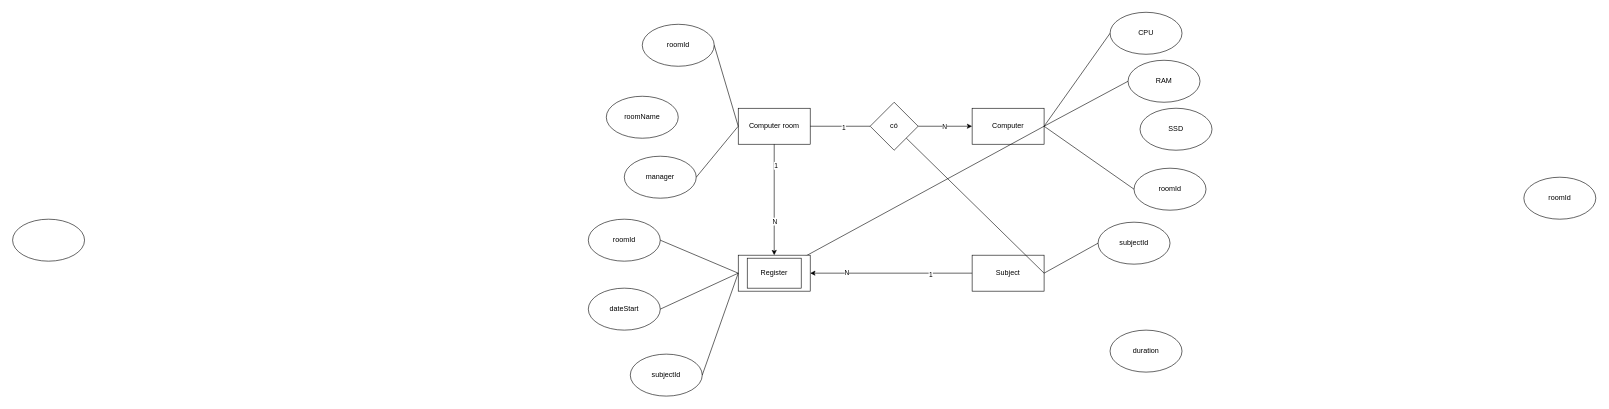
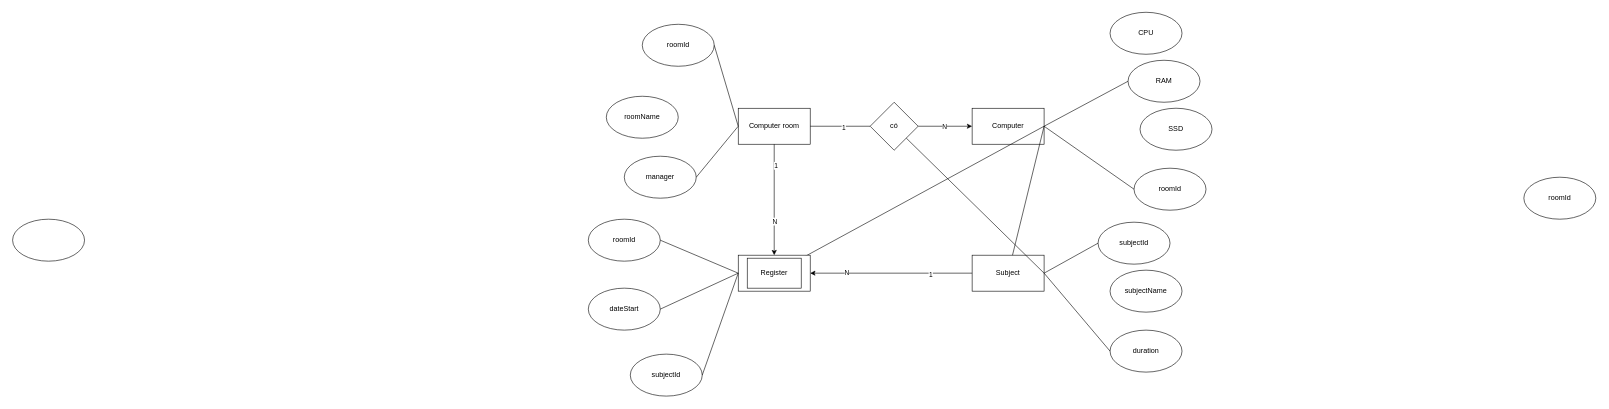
(1078, 78) -> (1028, 192)
none -> (1146, 291)
none -> (1077, 312)
